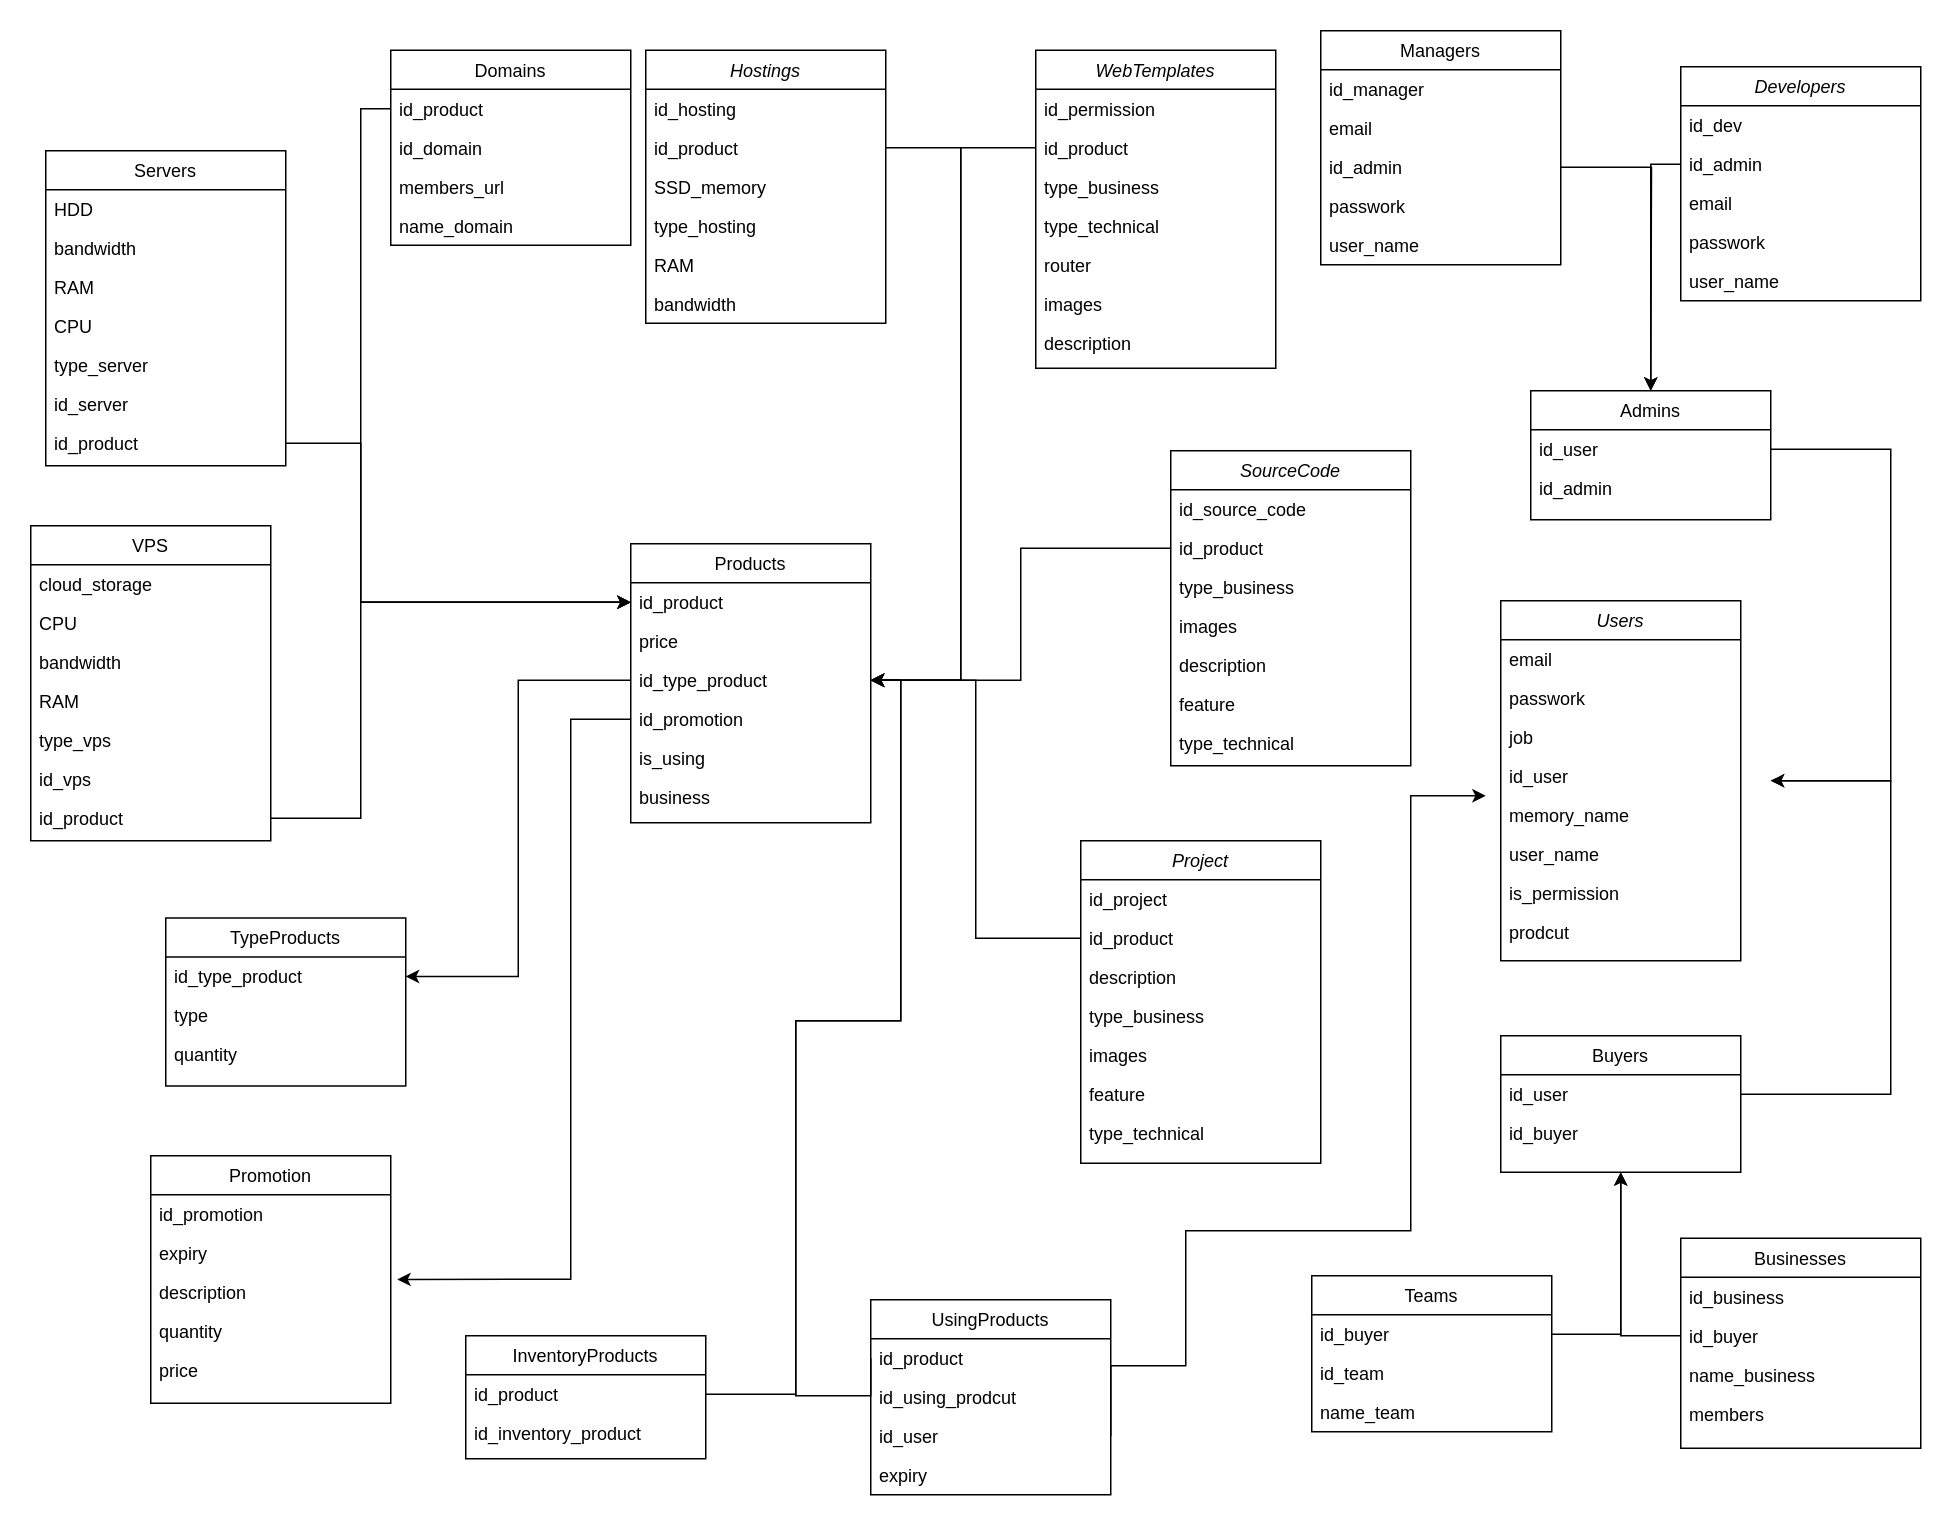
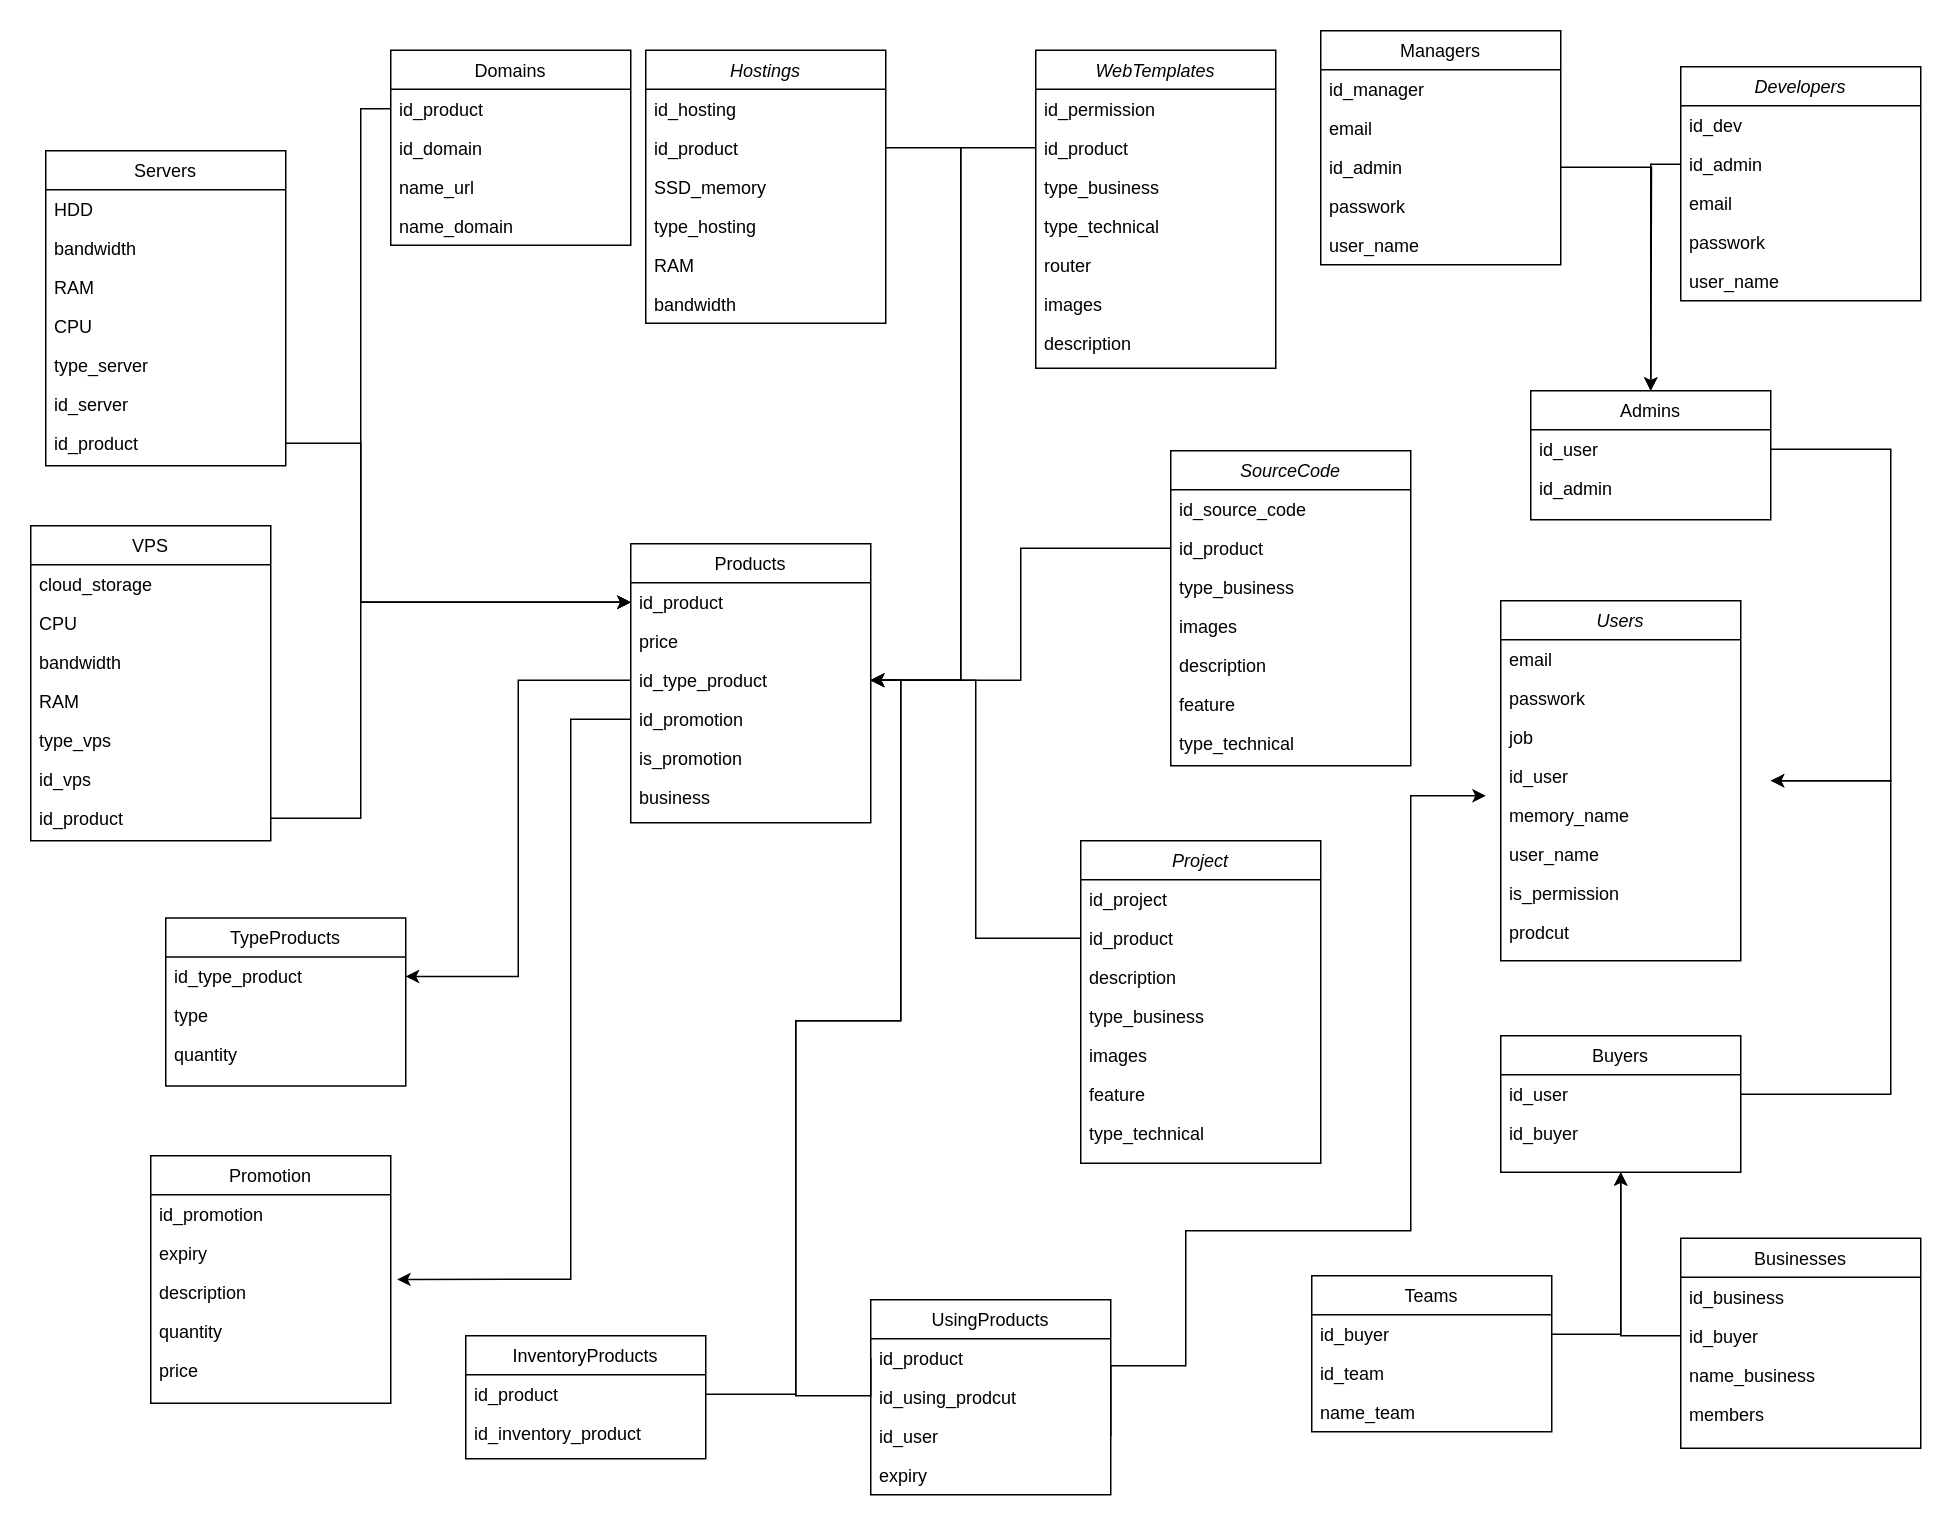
(452, 188) -> (437, 188)
(675, 759) -> (695, 759)
